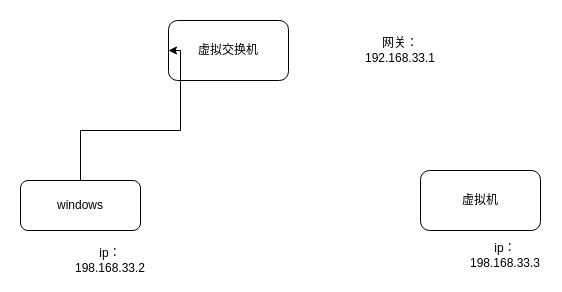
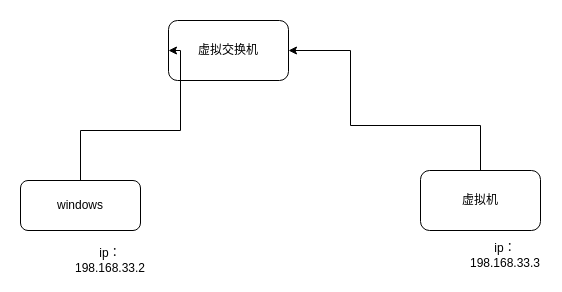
(401, 51) -> none
none -> (374, 126)
